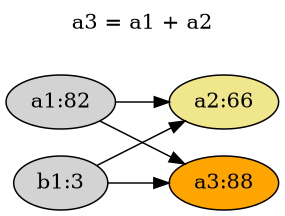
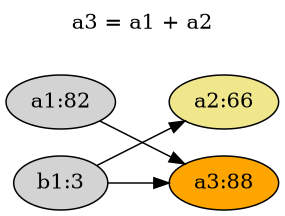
(135, 102) -> none
